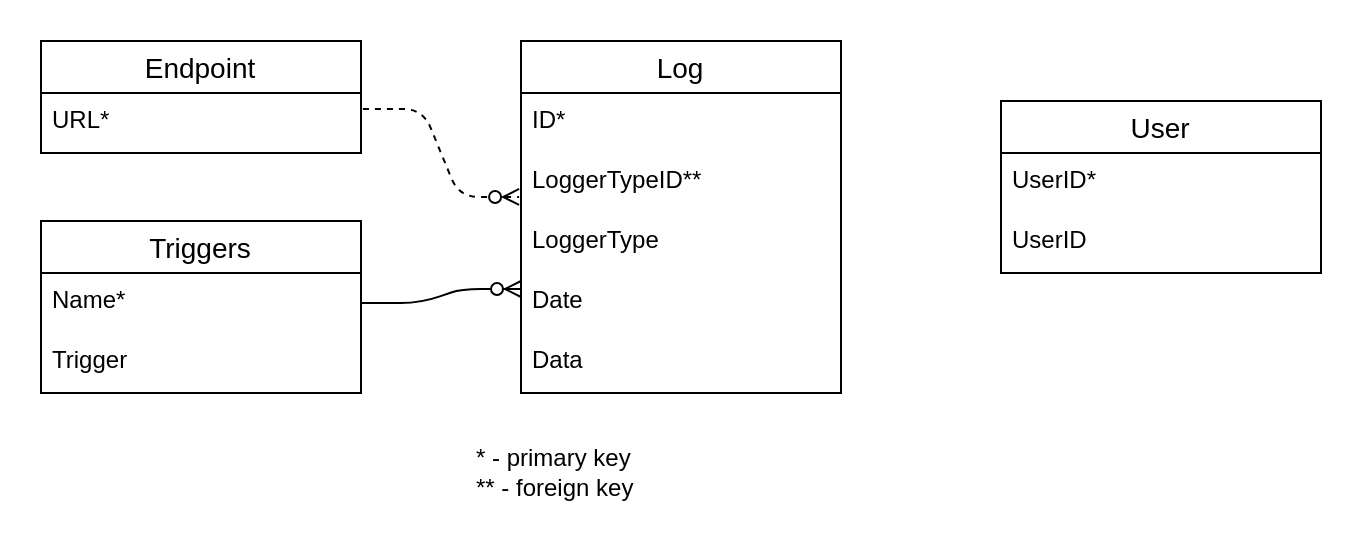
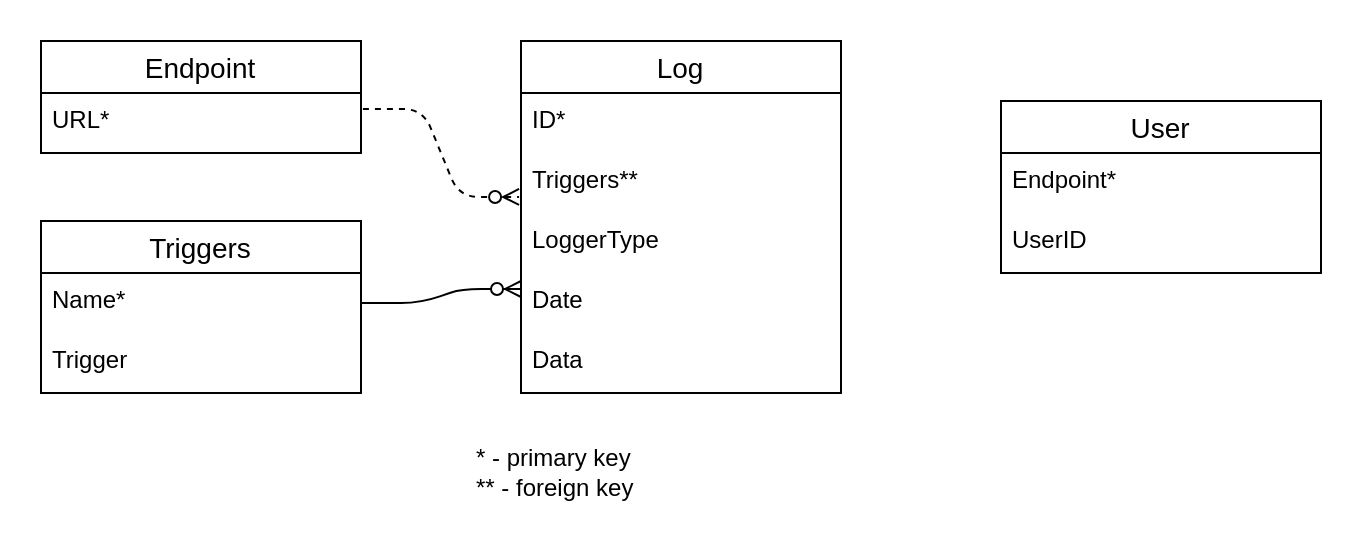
(626, 180) -> (596, 180)
(1059, 180) -> (1069, 180)
